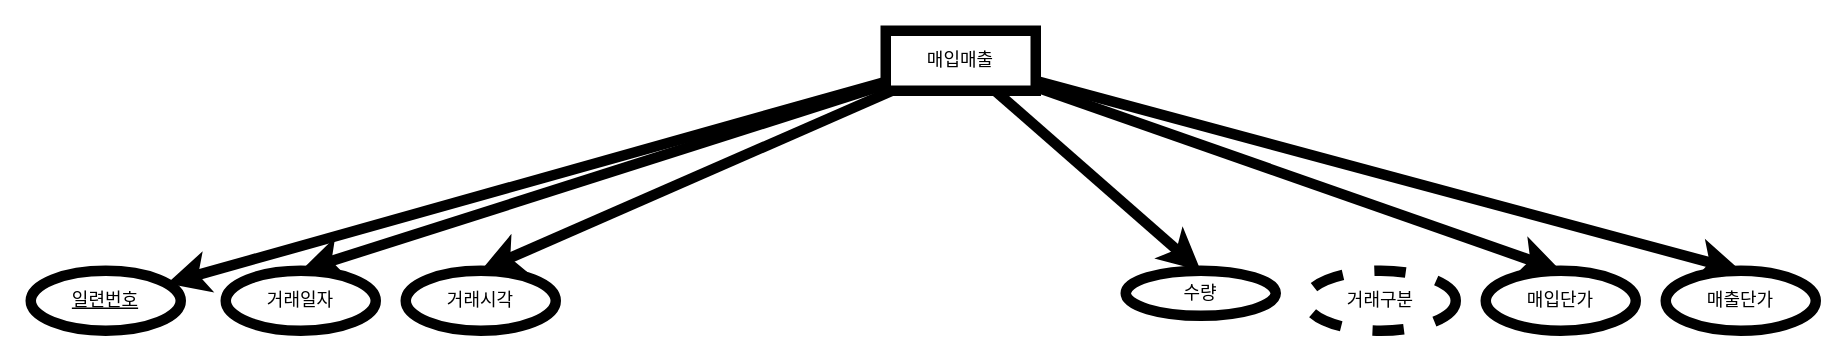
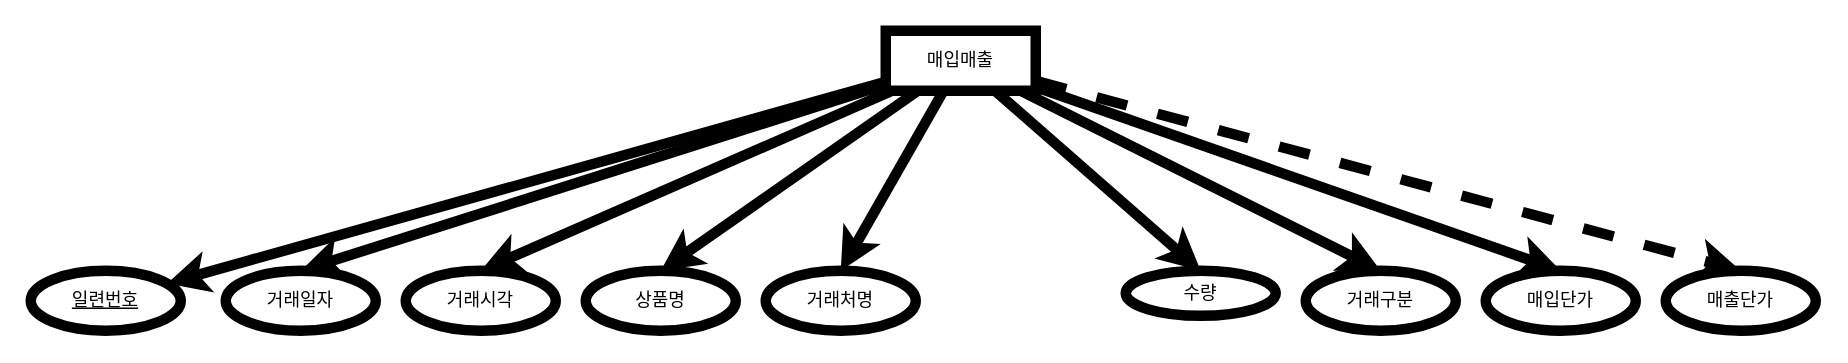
(1141, 109) -> (1141, 109)
none -> (898, 171)
none -> (798, 175)
none -> (1192, 176)
none -> (661, 301)
none -> (841, 301)
(1381, 301) -> (1381, 301)
